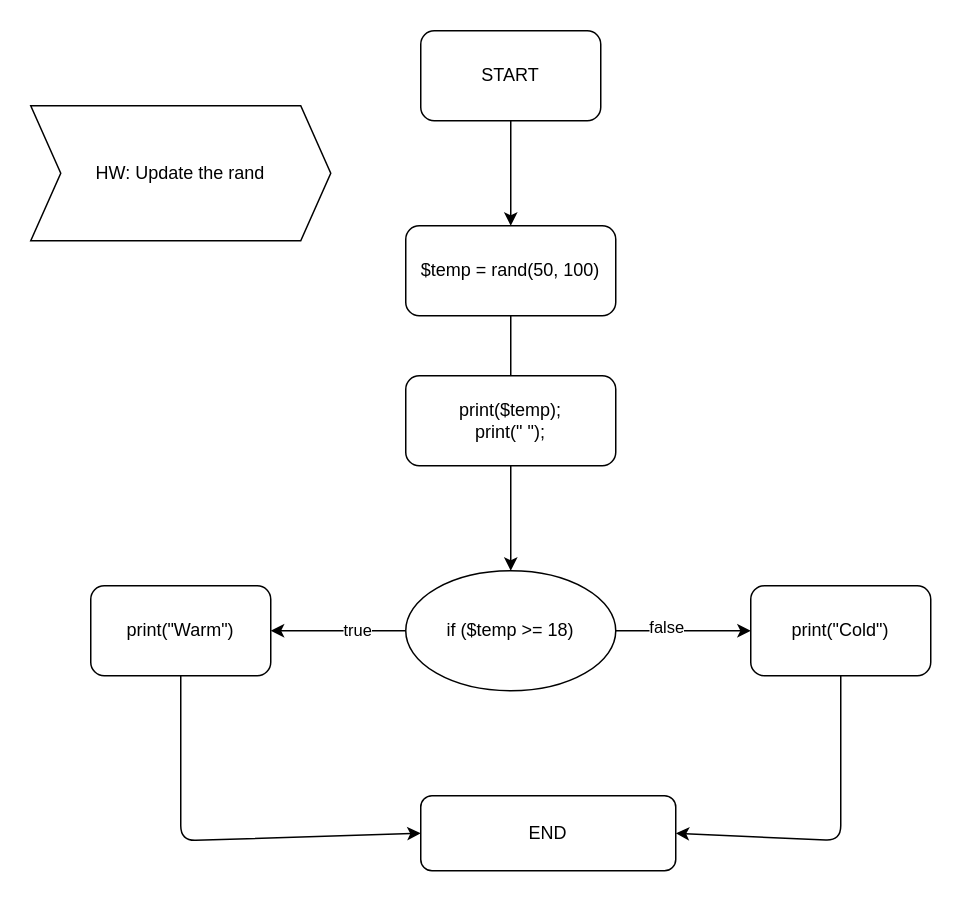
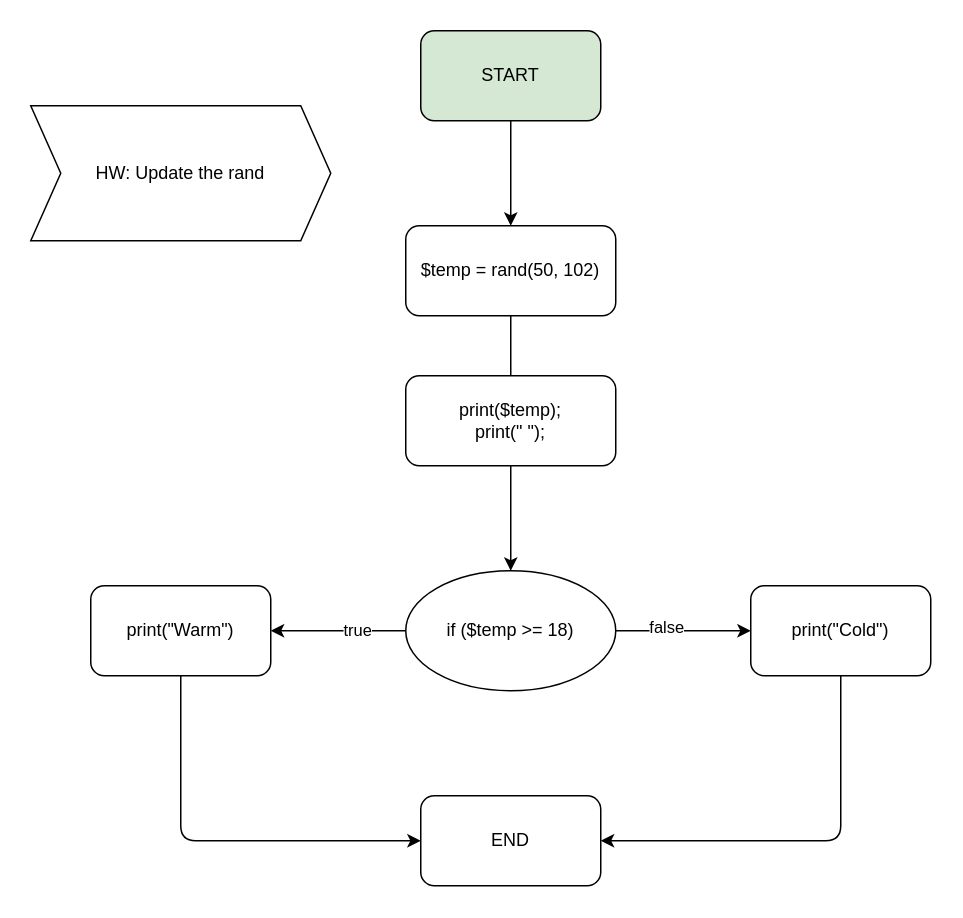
(511, 76) -> (511, 76)
(511, 271) -> (511, 271)
(548, 833) -> (511, 841)
